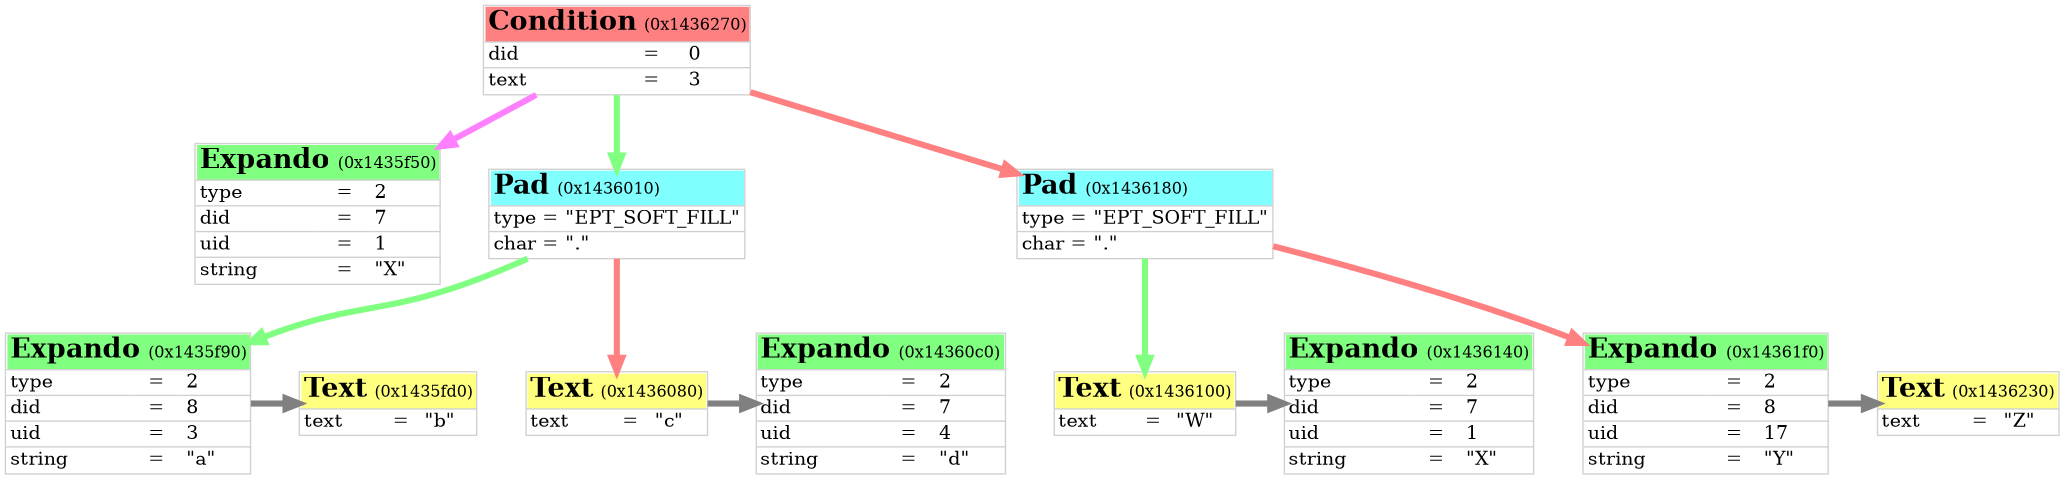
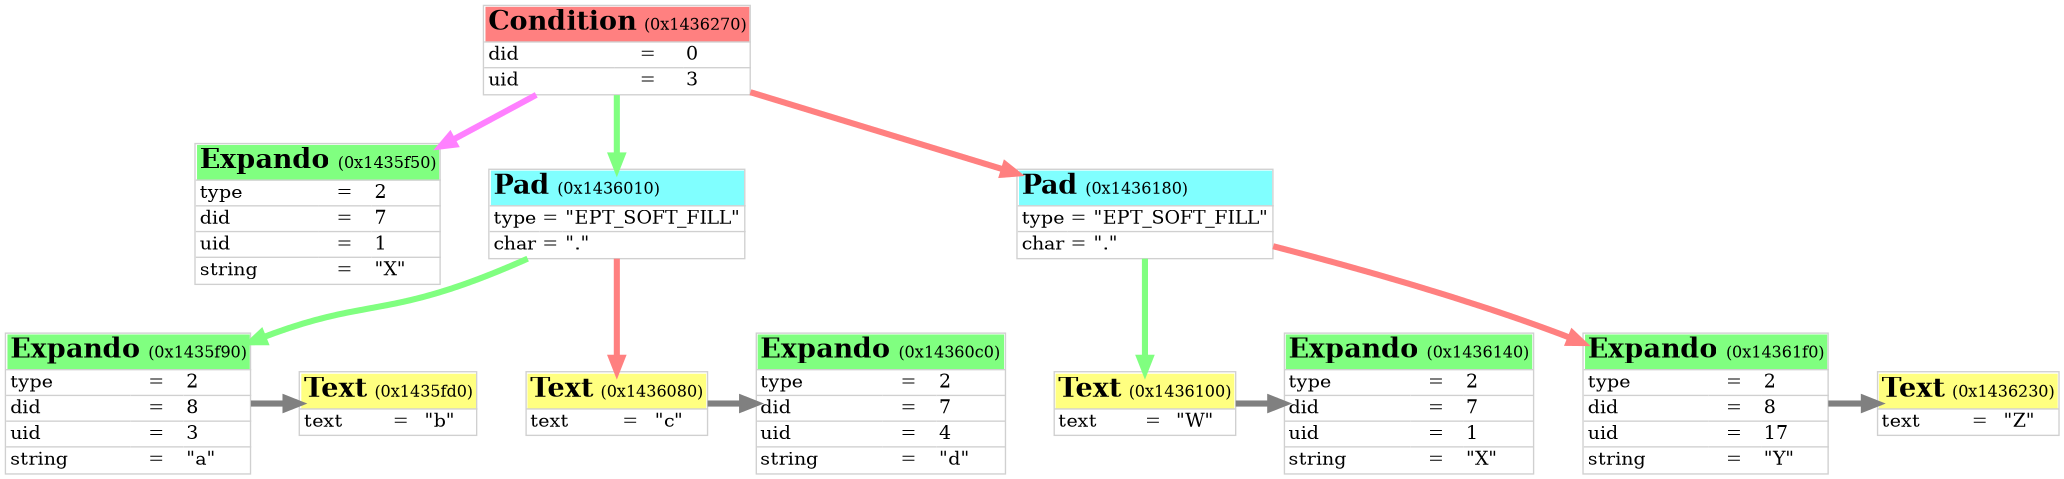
(508, 80) -> (504, 80)
